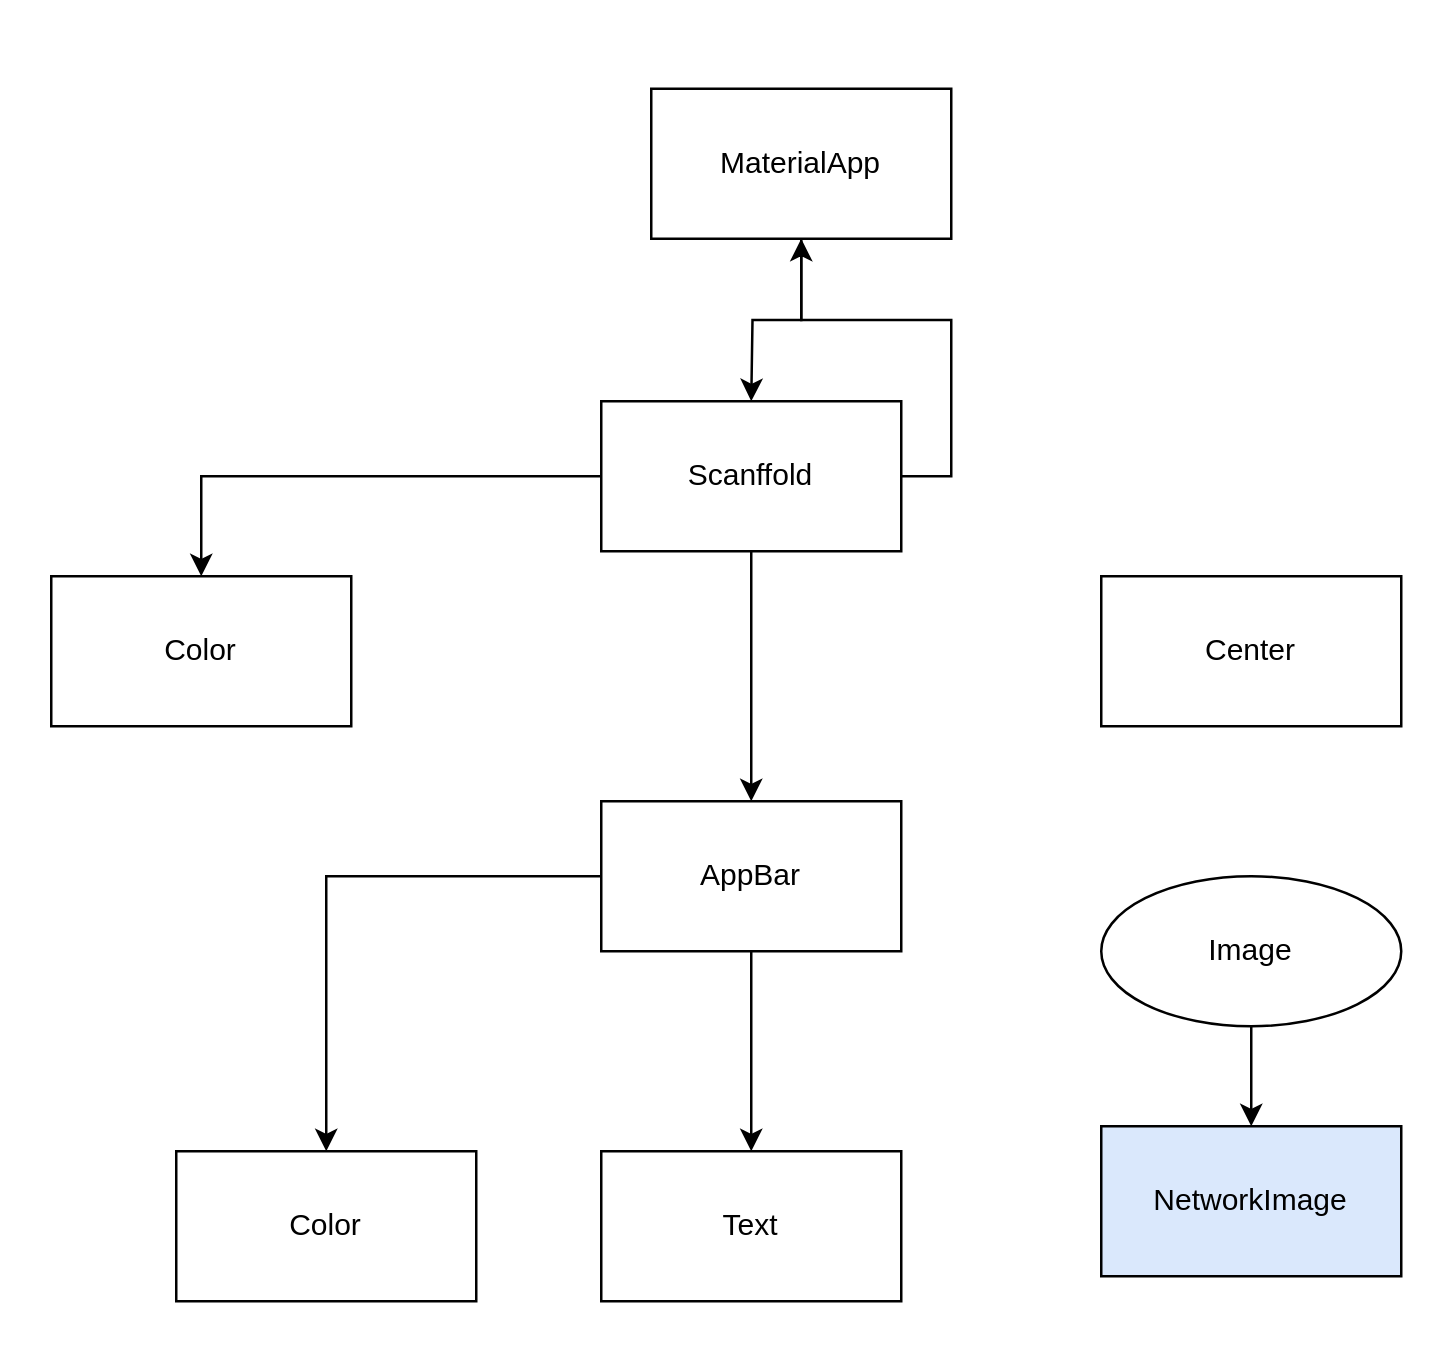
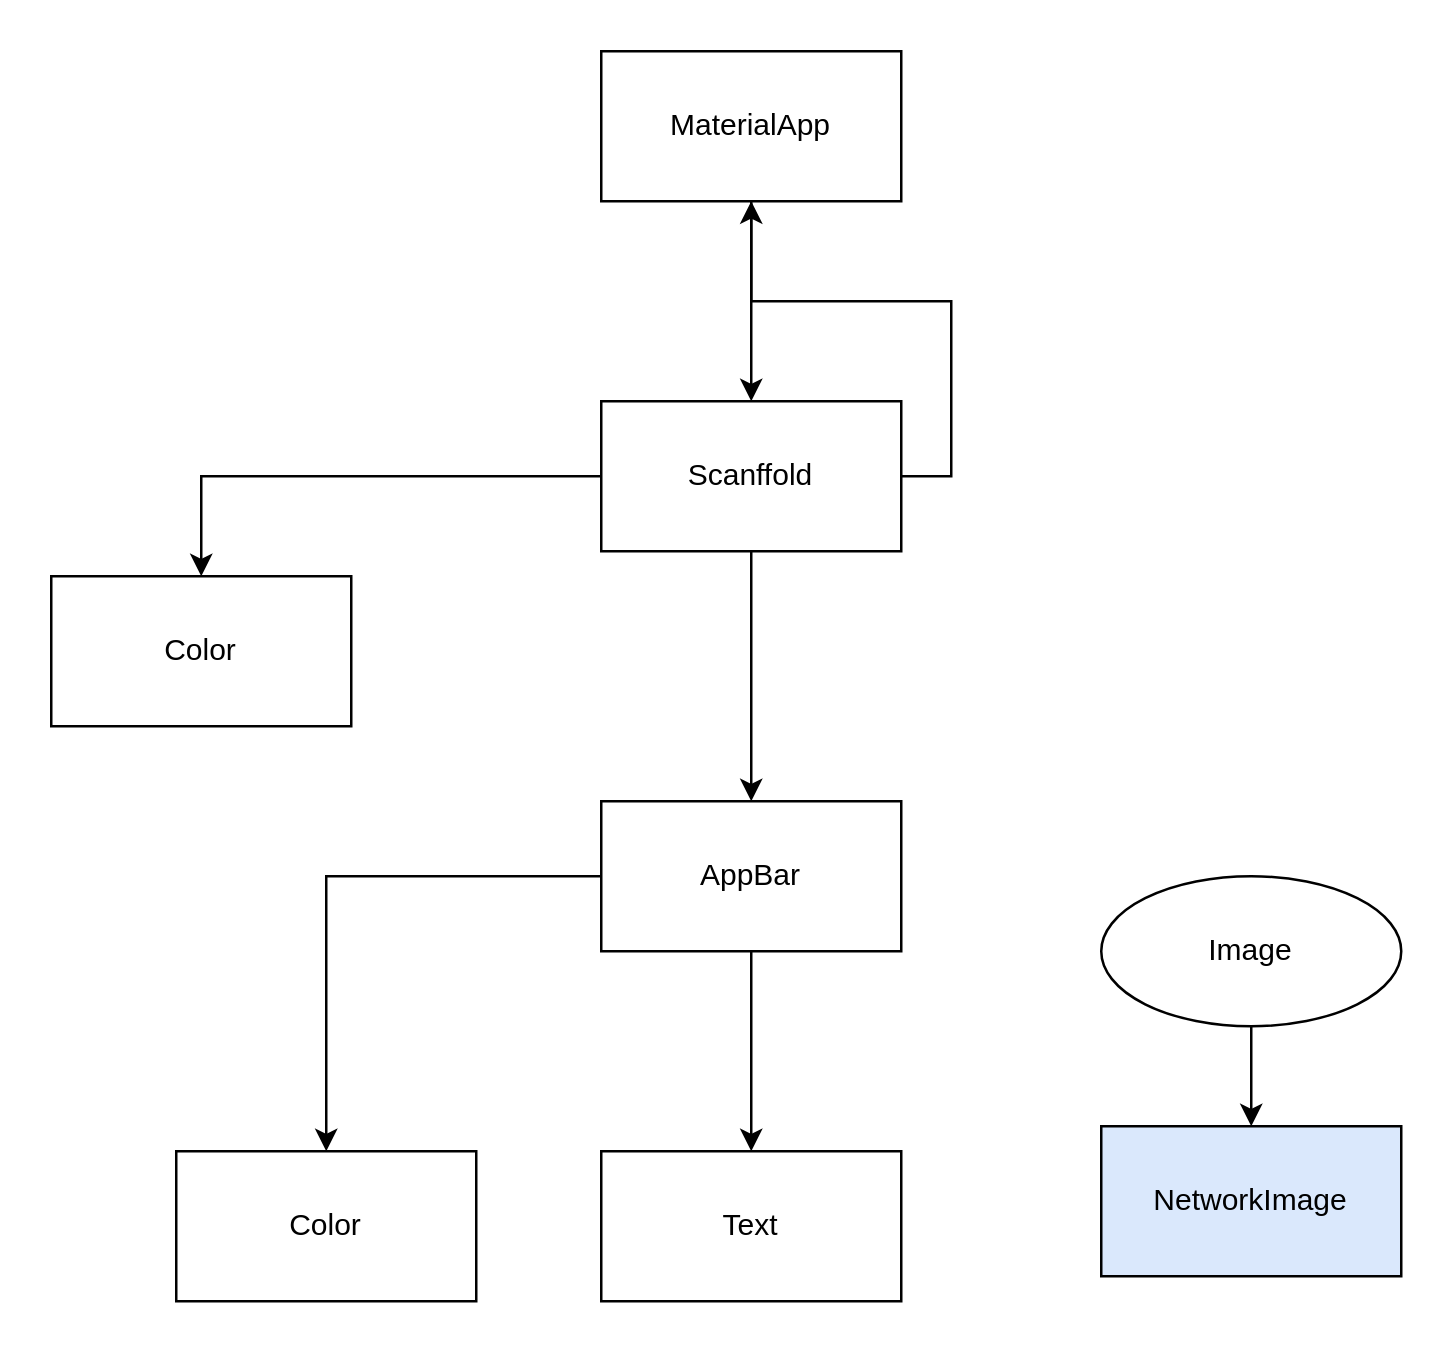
(801, 164) -> (751, 126)
(1251, 651) -> none
